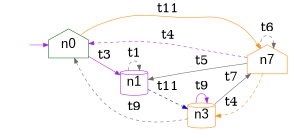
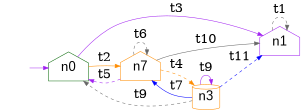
(168, 9) -> (104, 58)
(168, 36) -> (104, 75)
(202, 61) -> (206, 40)
(134, 83) -> (280, 42)
(231, 90) -> (173, 95)
(166, 98) -> (239, 73)
